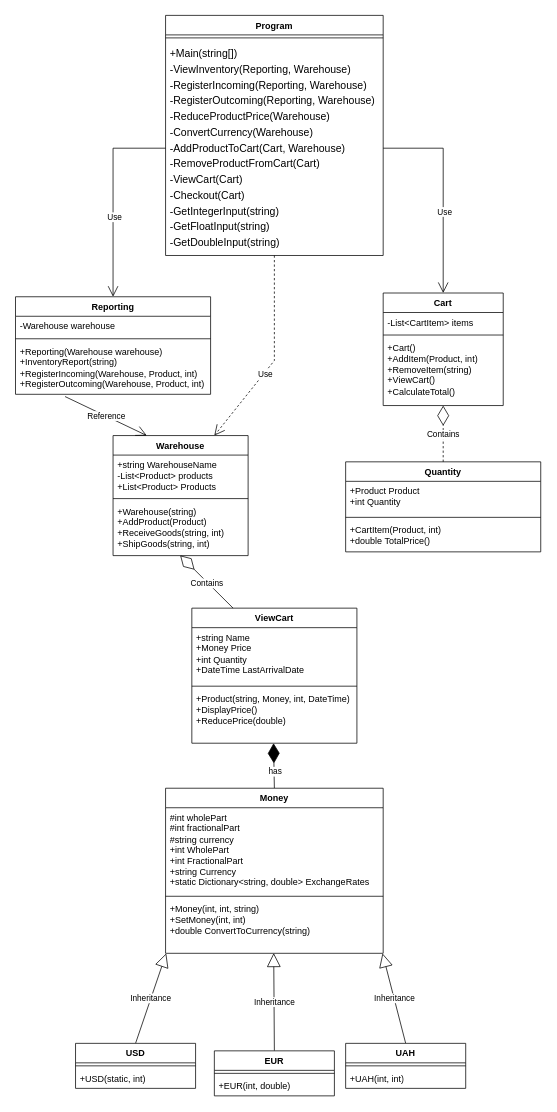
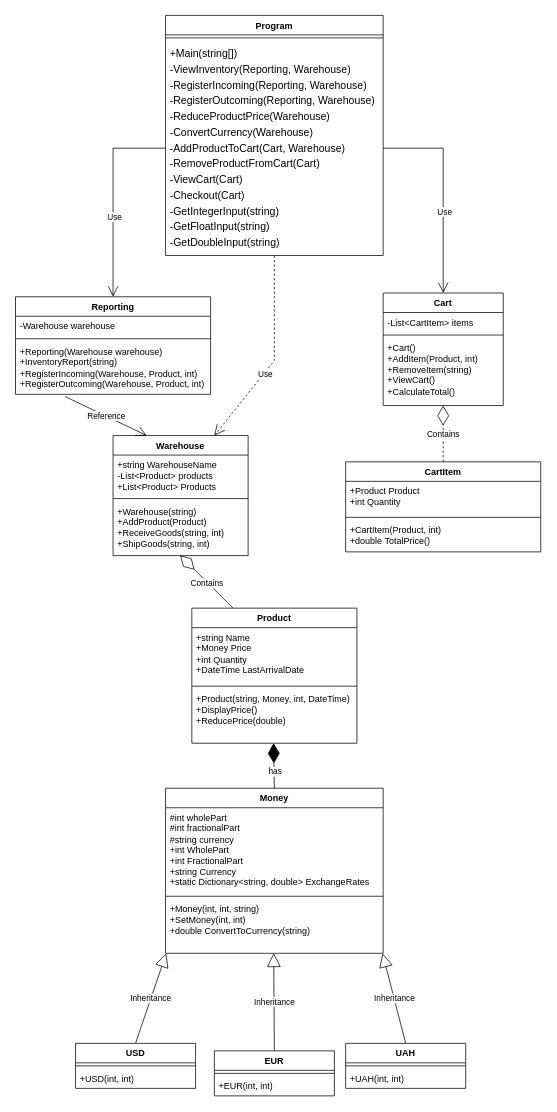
(443, 472) -> (443, 472)
(274, 619) -> (274, 619)
(118, 1079) -> (110, 1079)
(257, 1087) -> (249, 1087)
